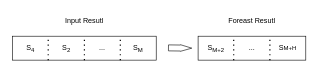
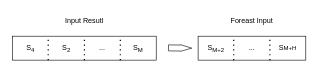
(252, 21) -> (252, 21)
